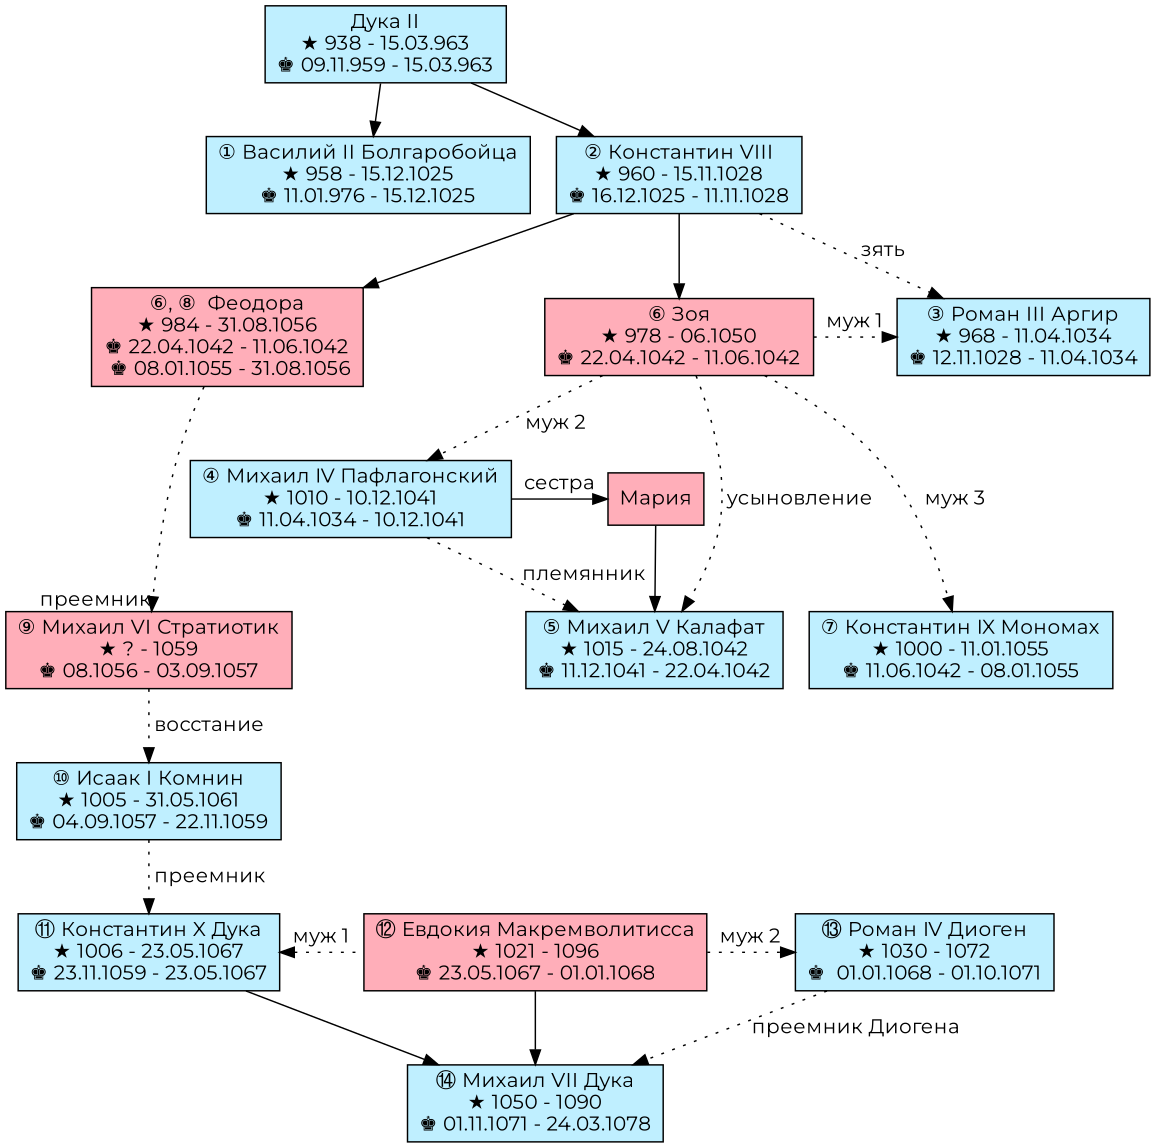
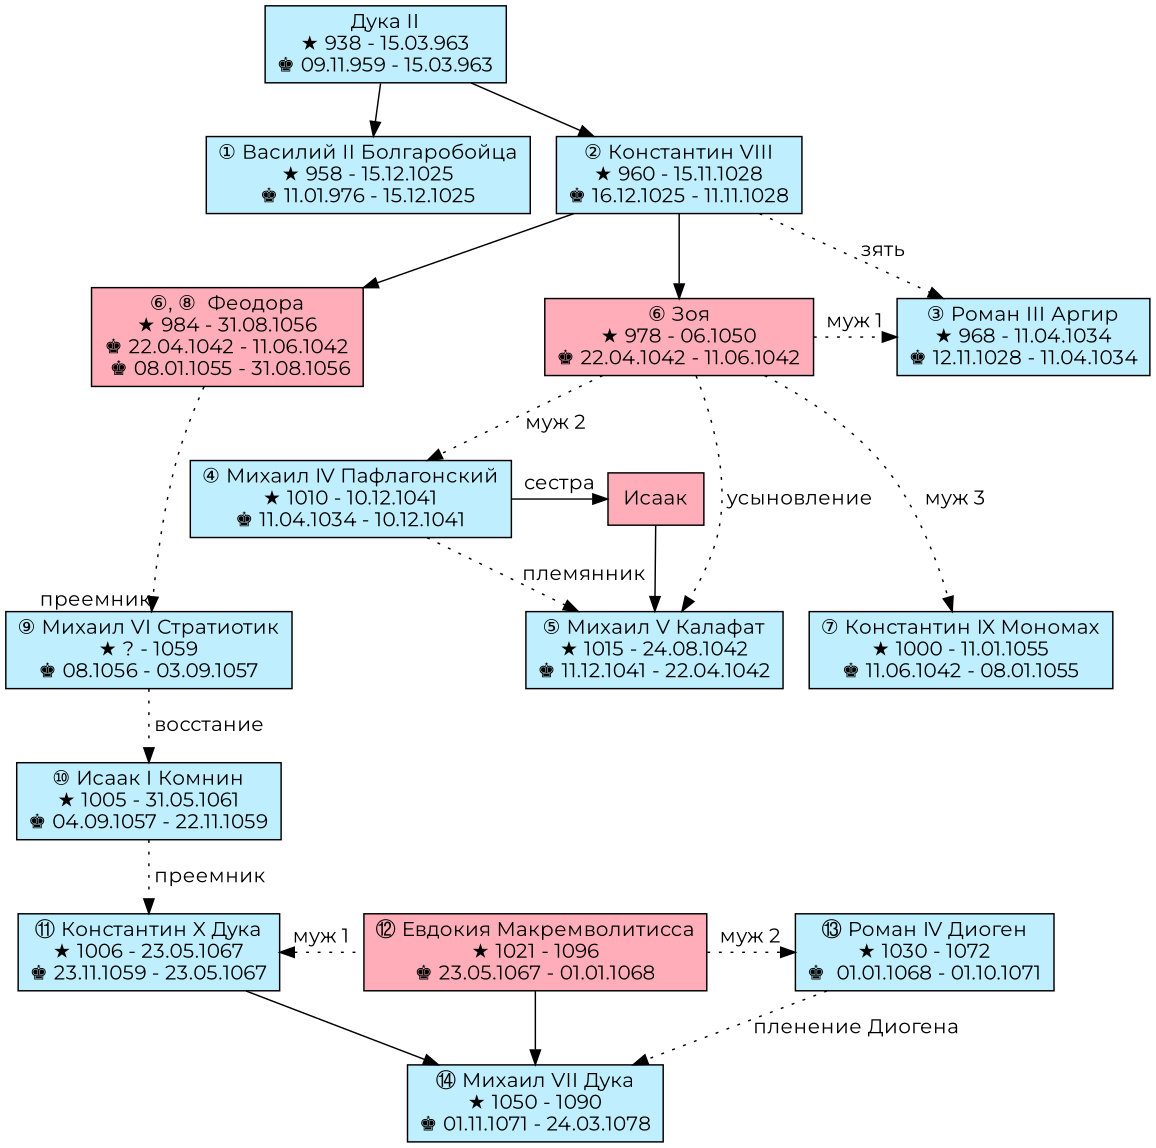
(656, 499) -> (656, 499)
(149, 650) -> (149, 650)
(856, 1028) -> (856, 1028)
